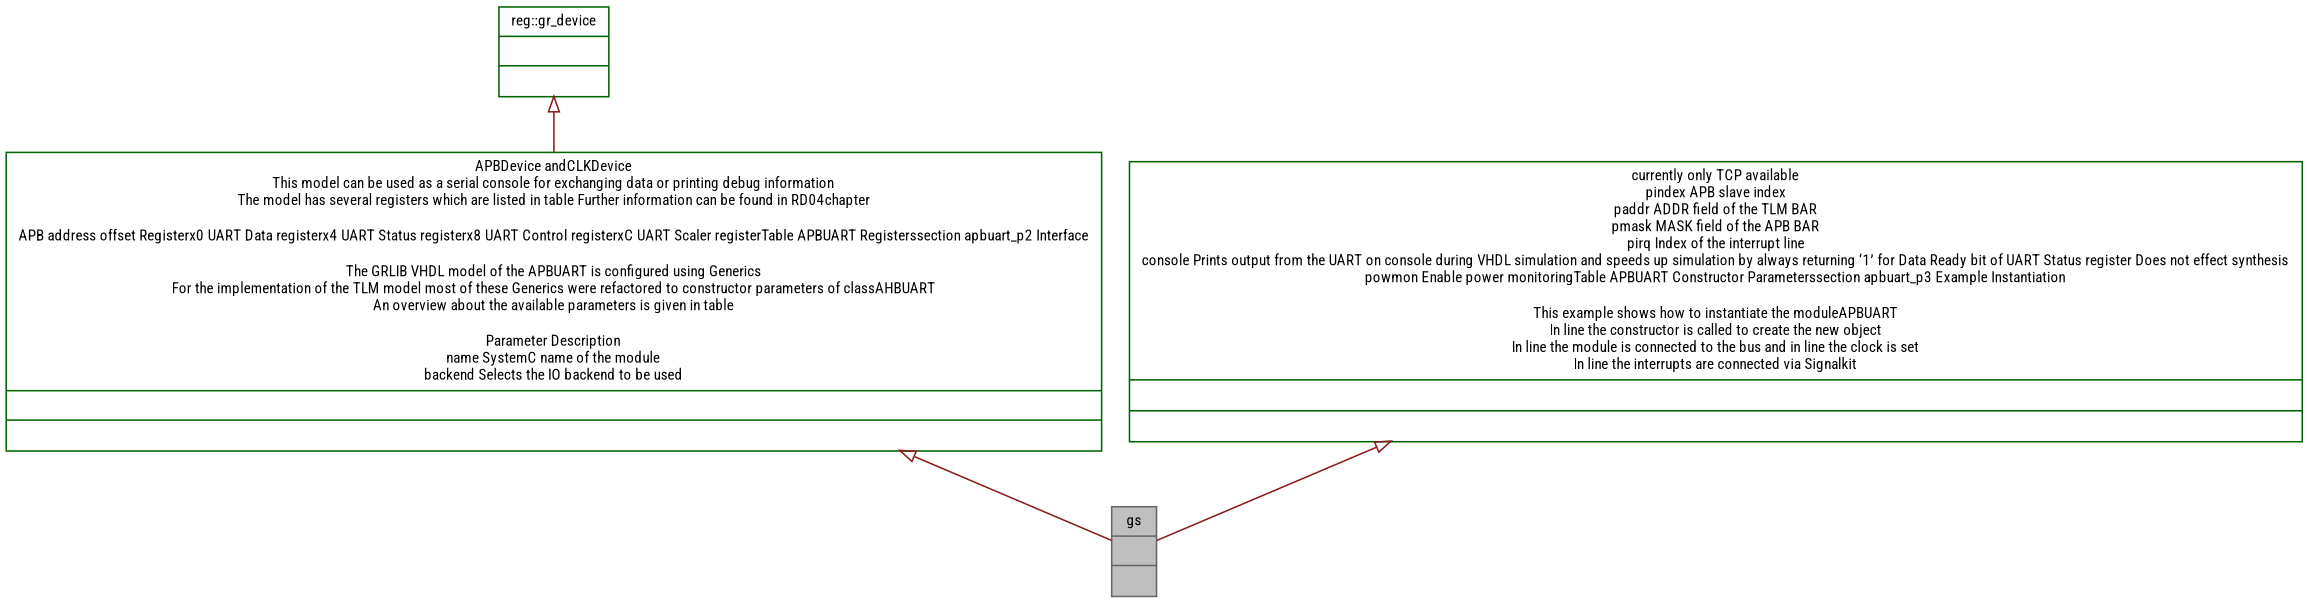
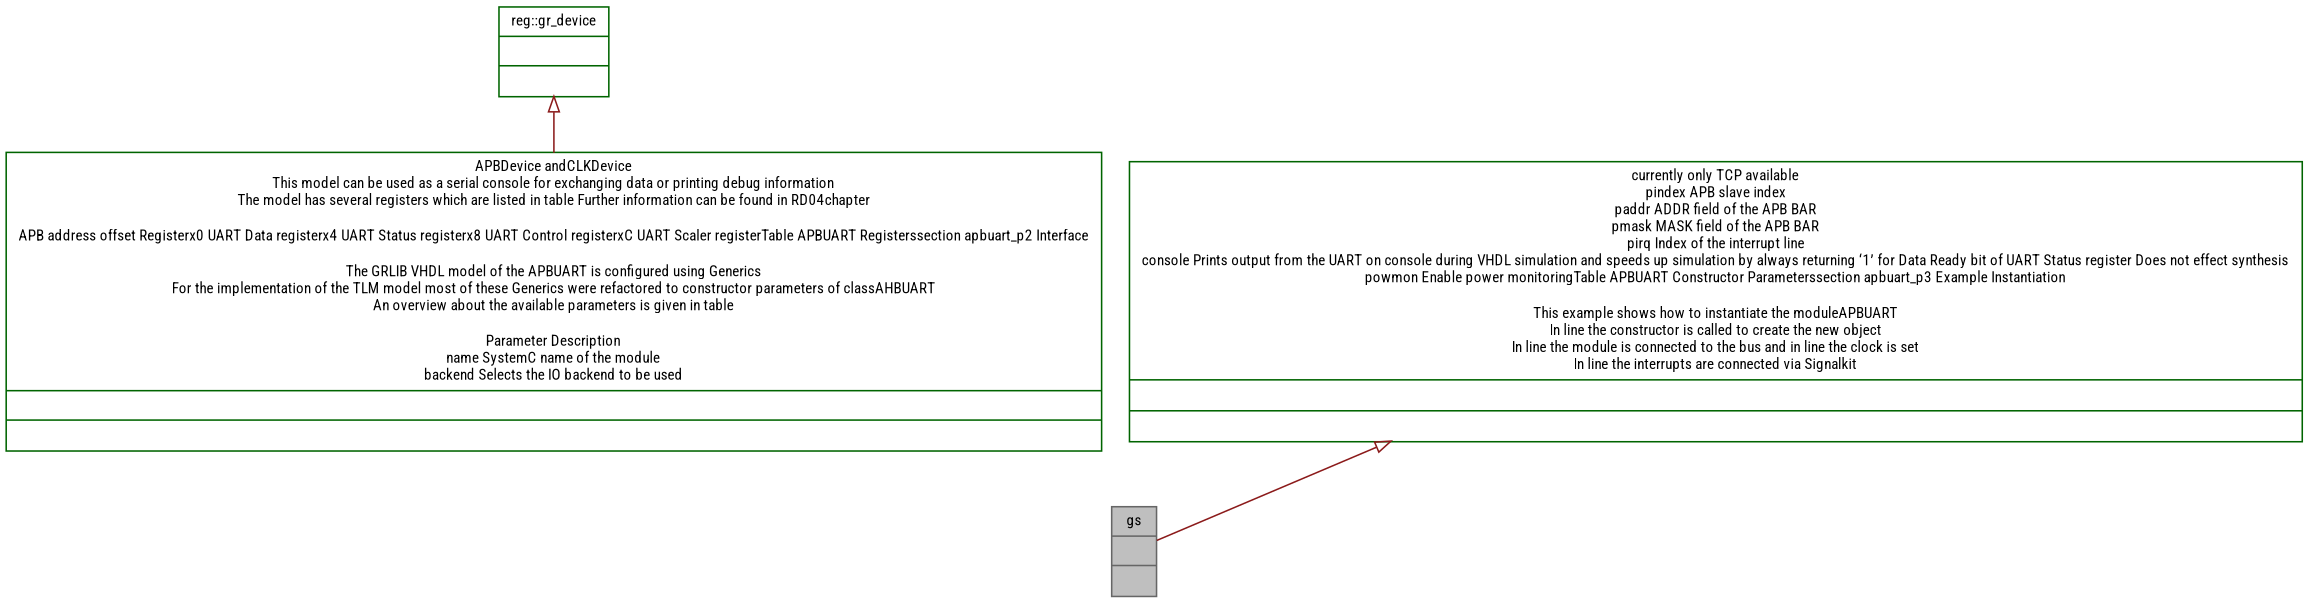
(1716, 210) -> (1716, 210)
(1013, 499) -> none
